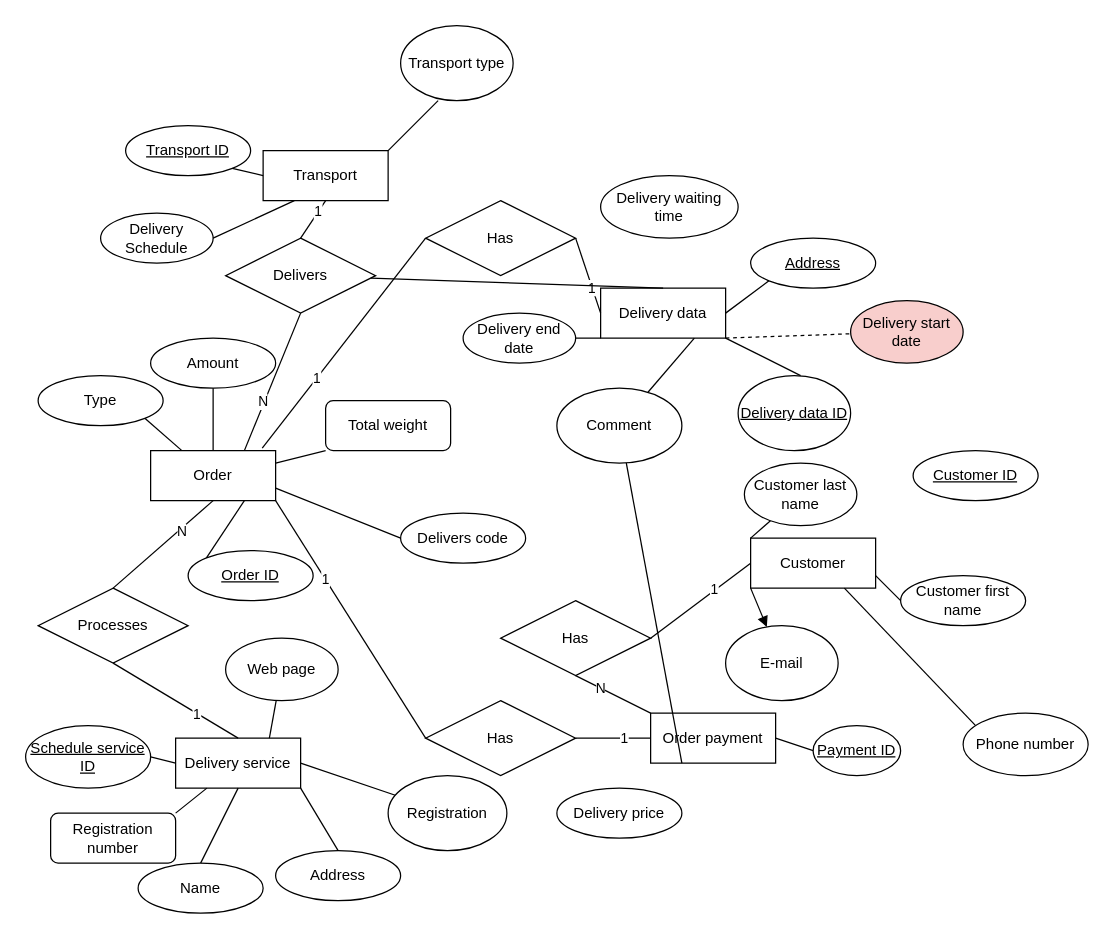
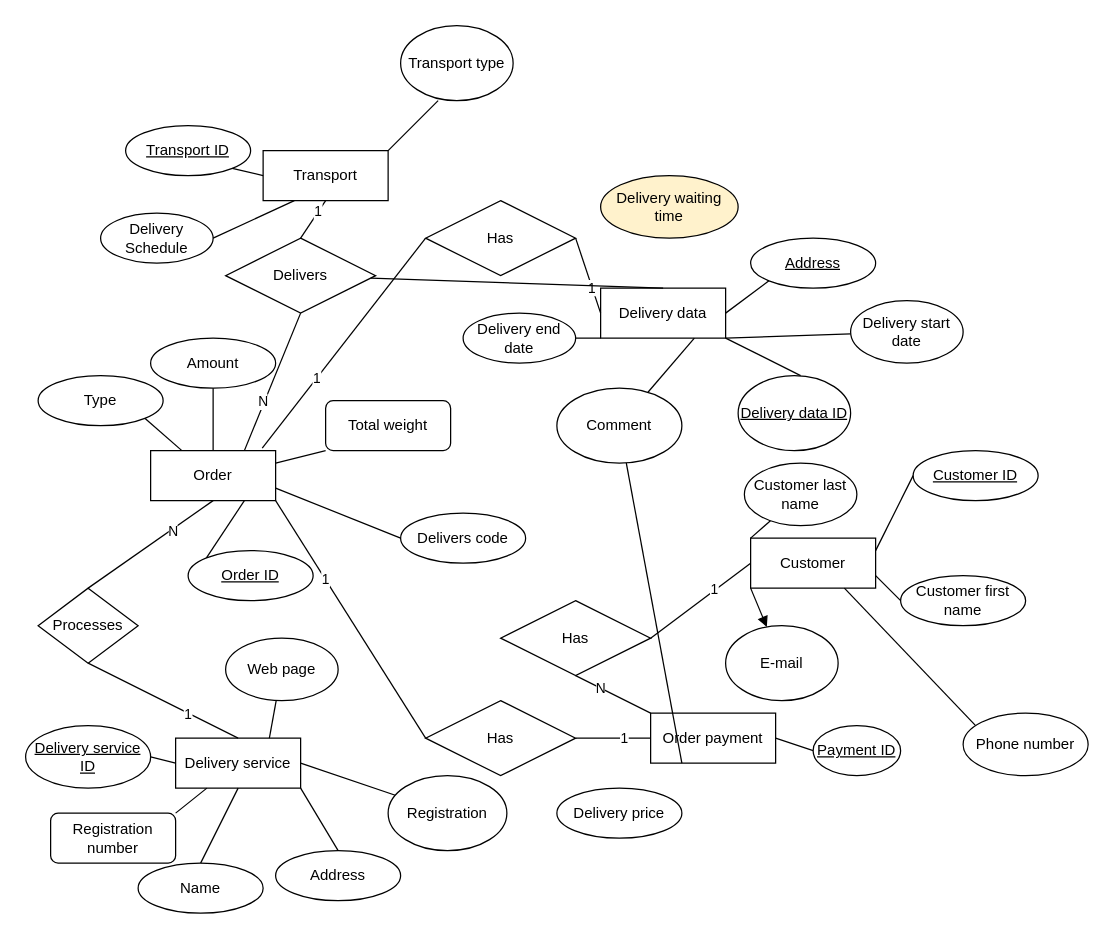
(669, 207) -> (669, 207)
(907, 332) -> (907, 332)
(790, 336) -> (790, 336)
none -> (894, 514)
(113, 626) -> (88, 626)
(88, 757) -> (88, 757)
